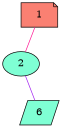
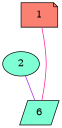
(30, 40) -> (46, 64)
